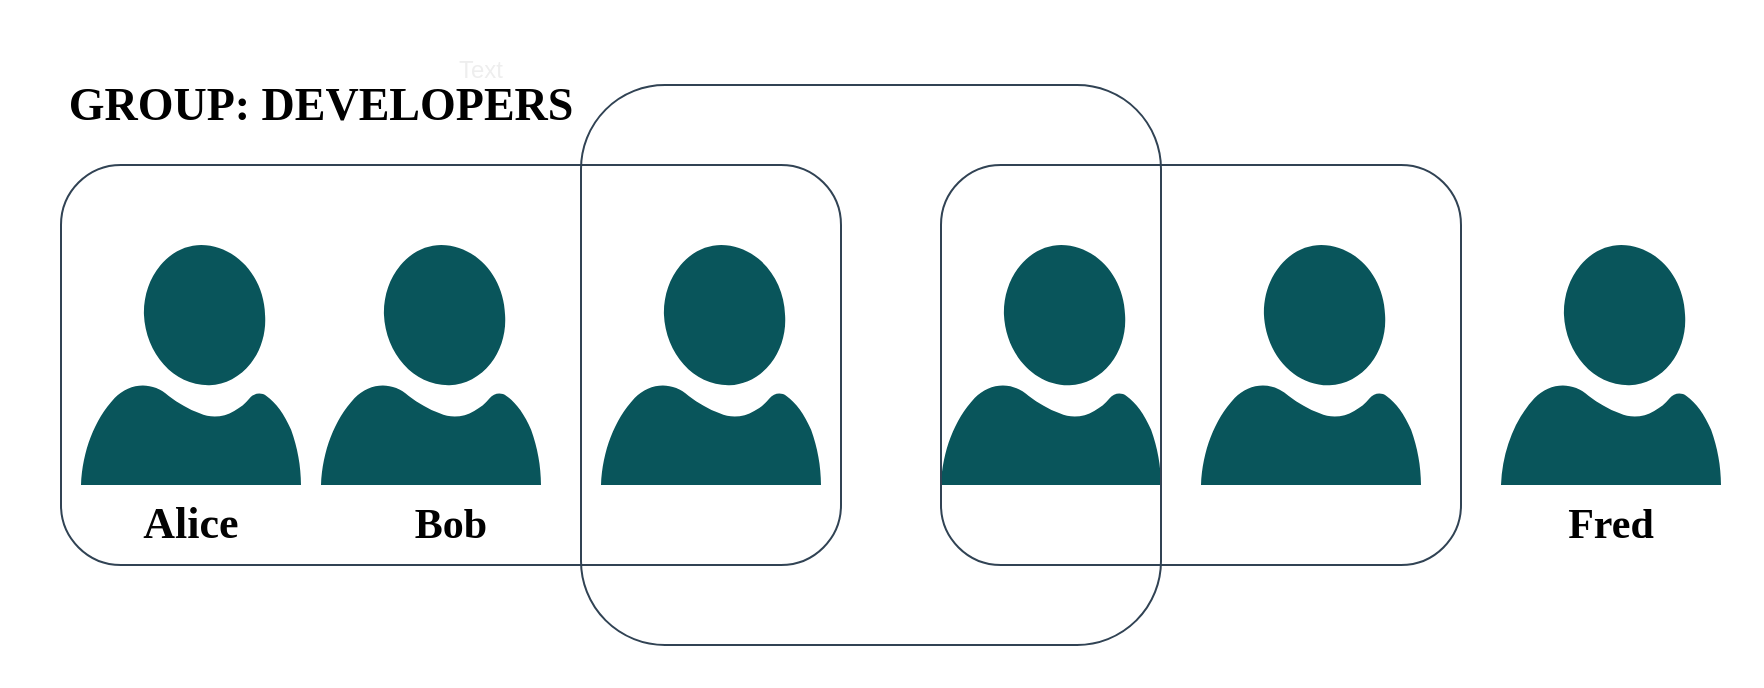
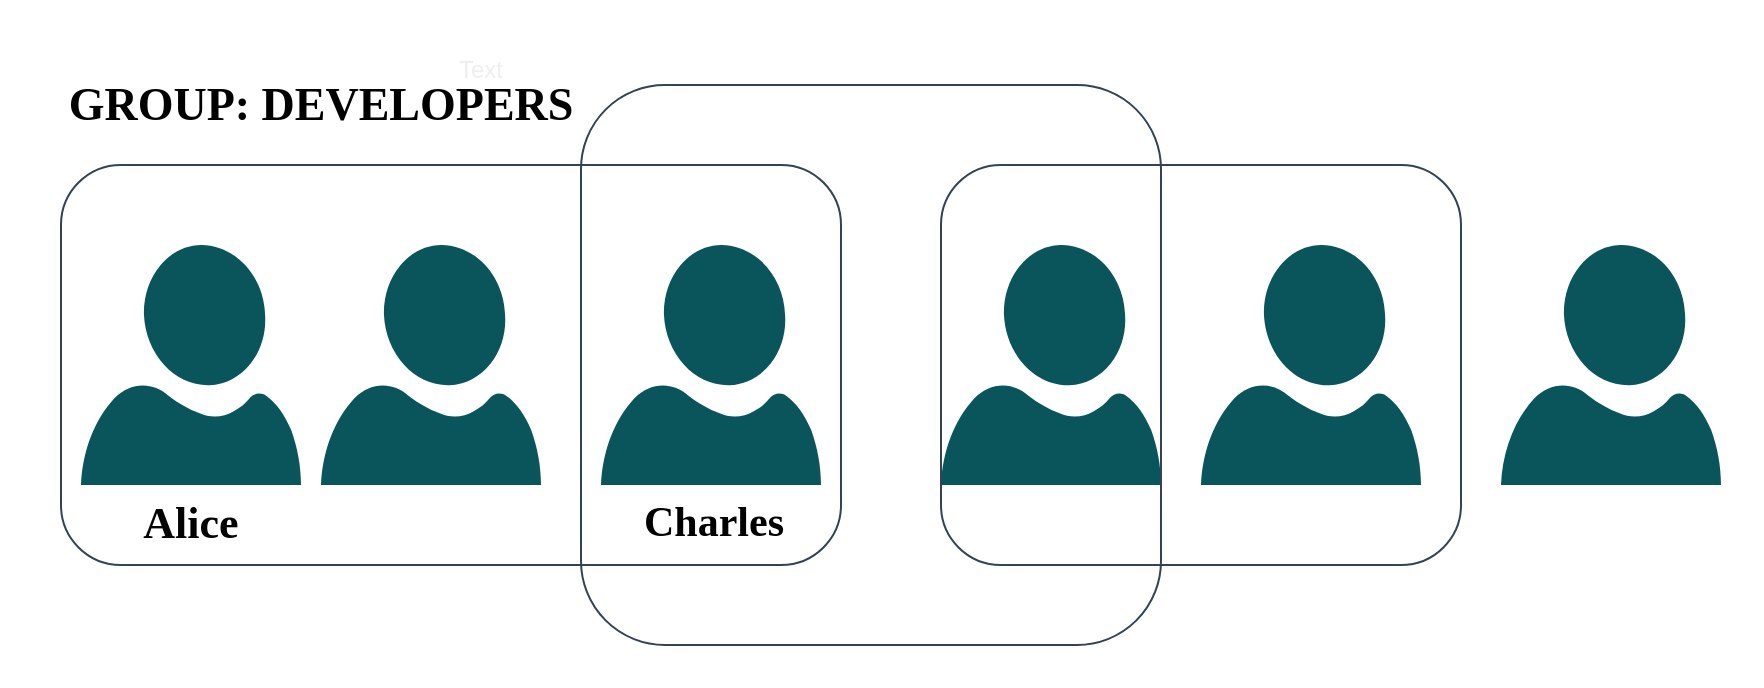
(451, 525) -> none
none -> (711, 525)
(1611, 525) -> none
